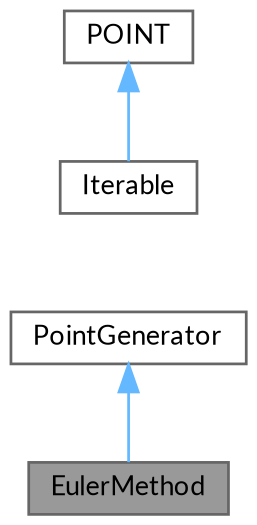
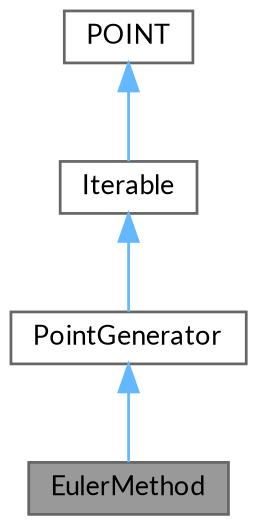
none -> (129, 277)
